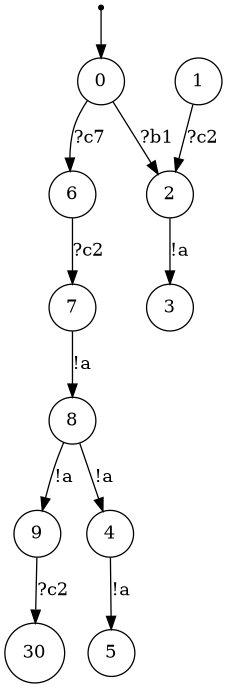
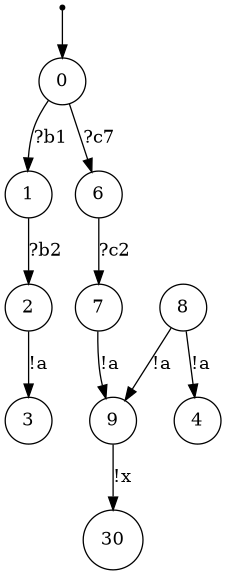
(132, 132) -> (34, 127)
(203, 138) -> (45, 251)
(72, 358) -> (98, 359)
(54, 590) -> (123, 477)
(111, 653) -> none
